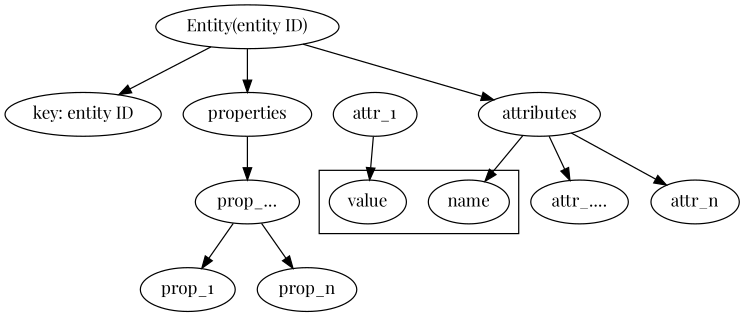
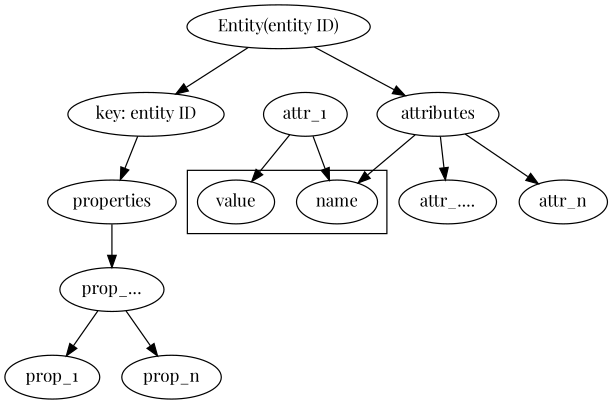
(247, 65) -> (131, 152)
none -> (319, 152)
